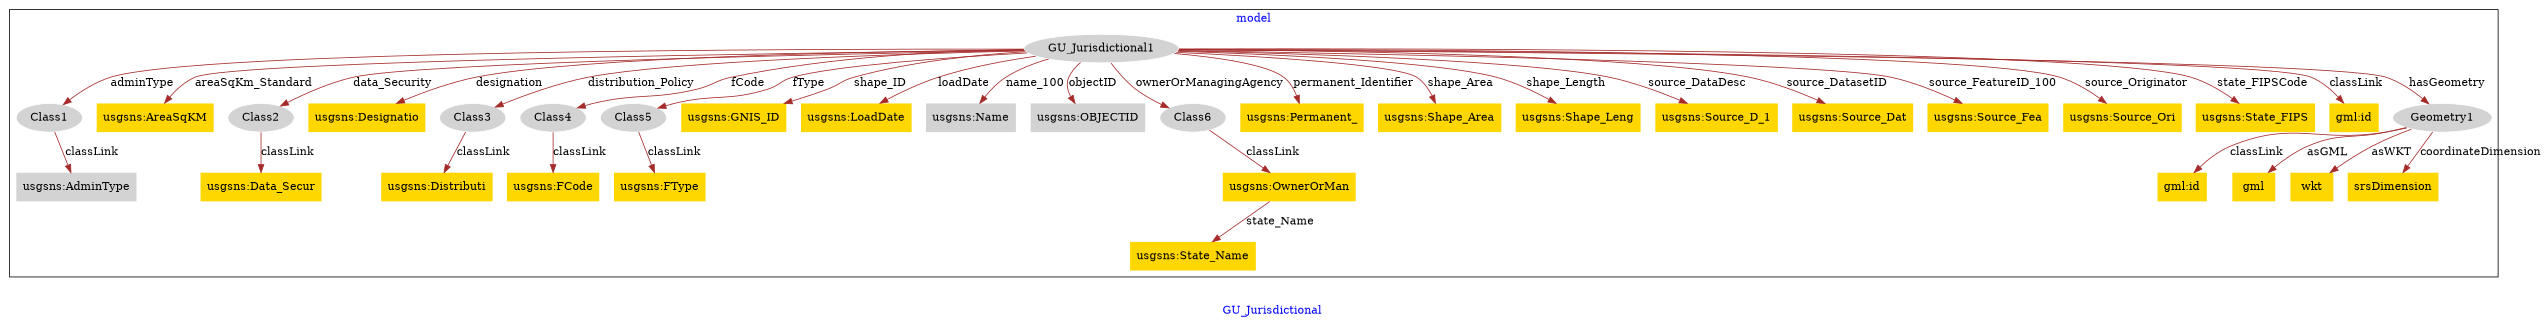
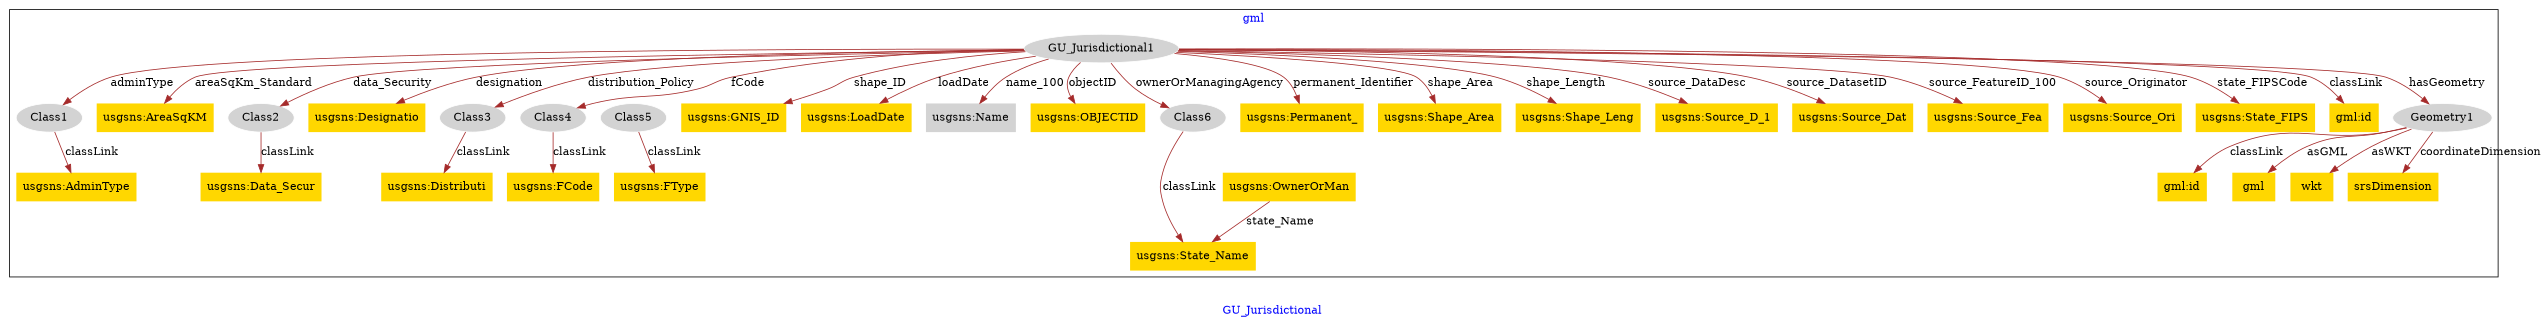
(1254, 19) -> (1254, 19)
(844, 68) -> none
(1088, 118) -> (1088, 118)
(1236, 149) -> (1161, 183)
(76, 187) -> (76, 187)
